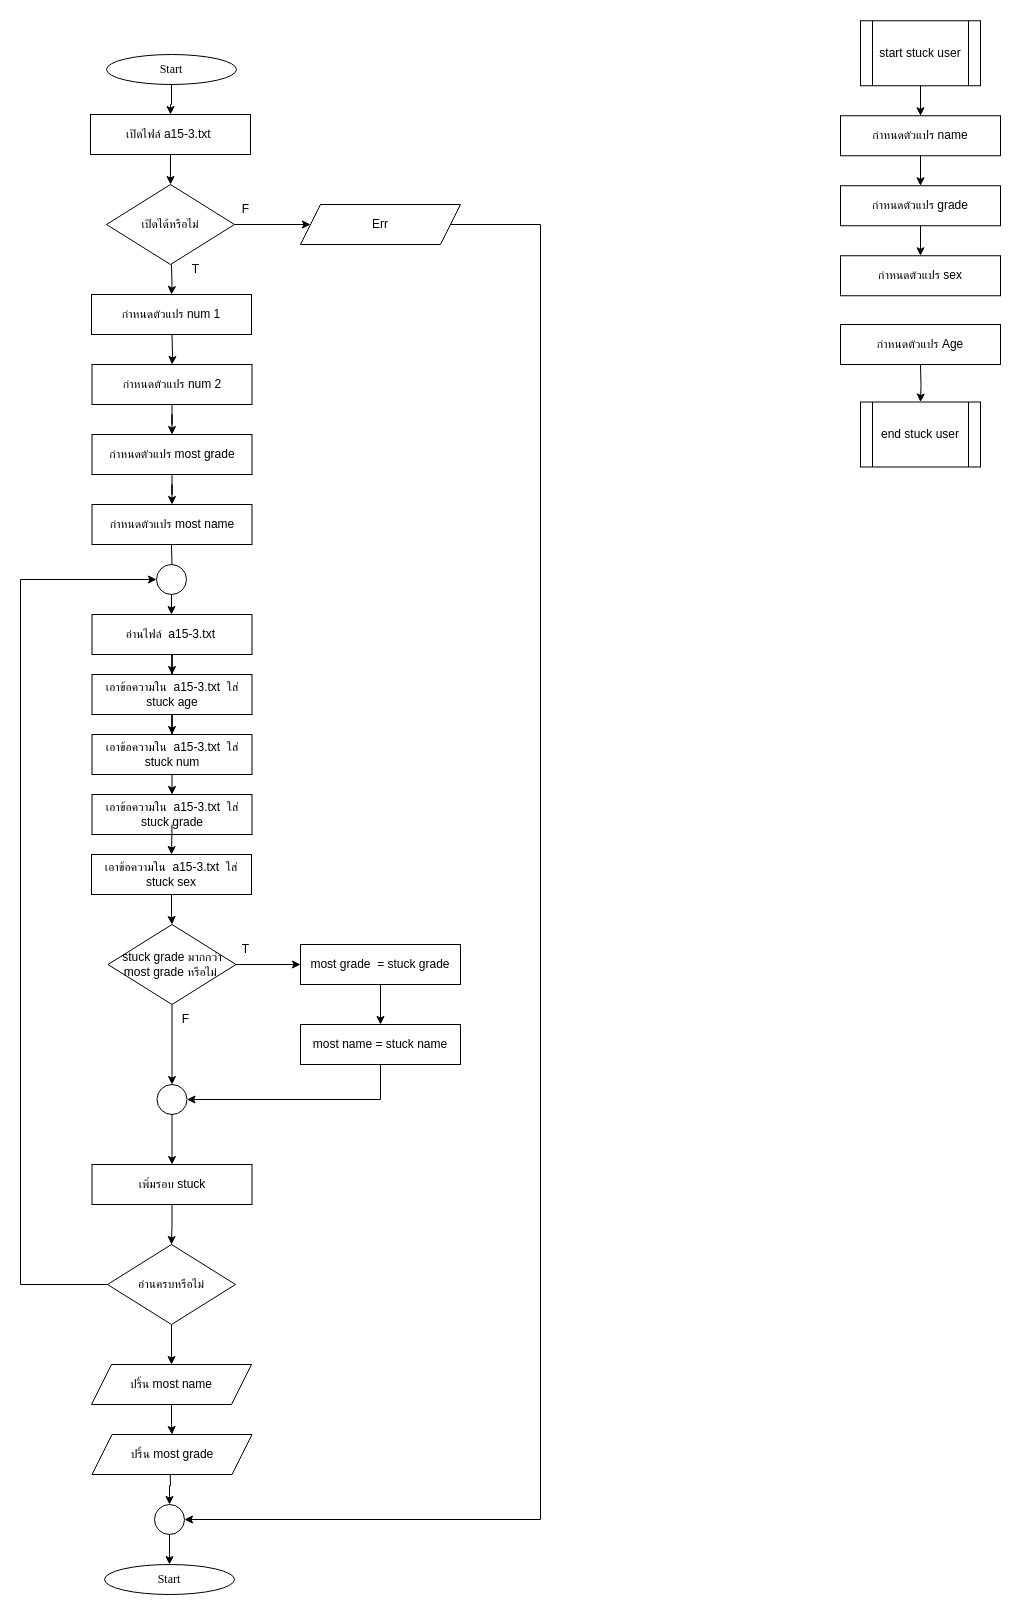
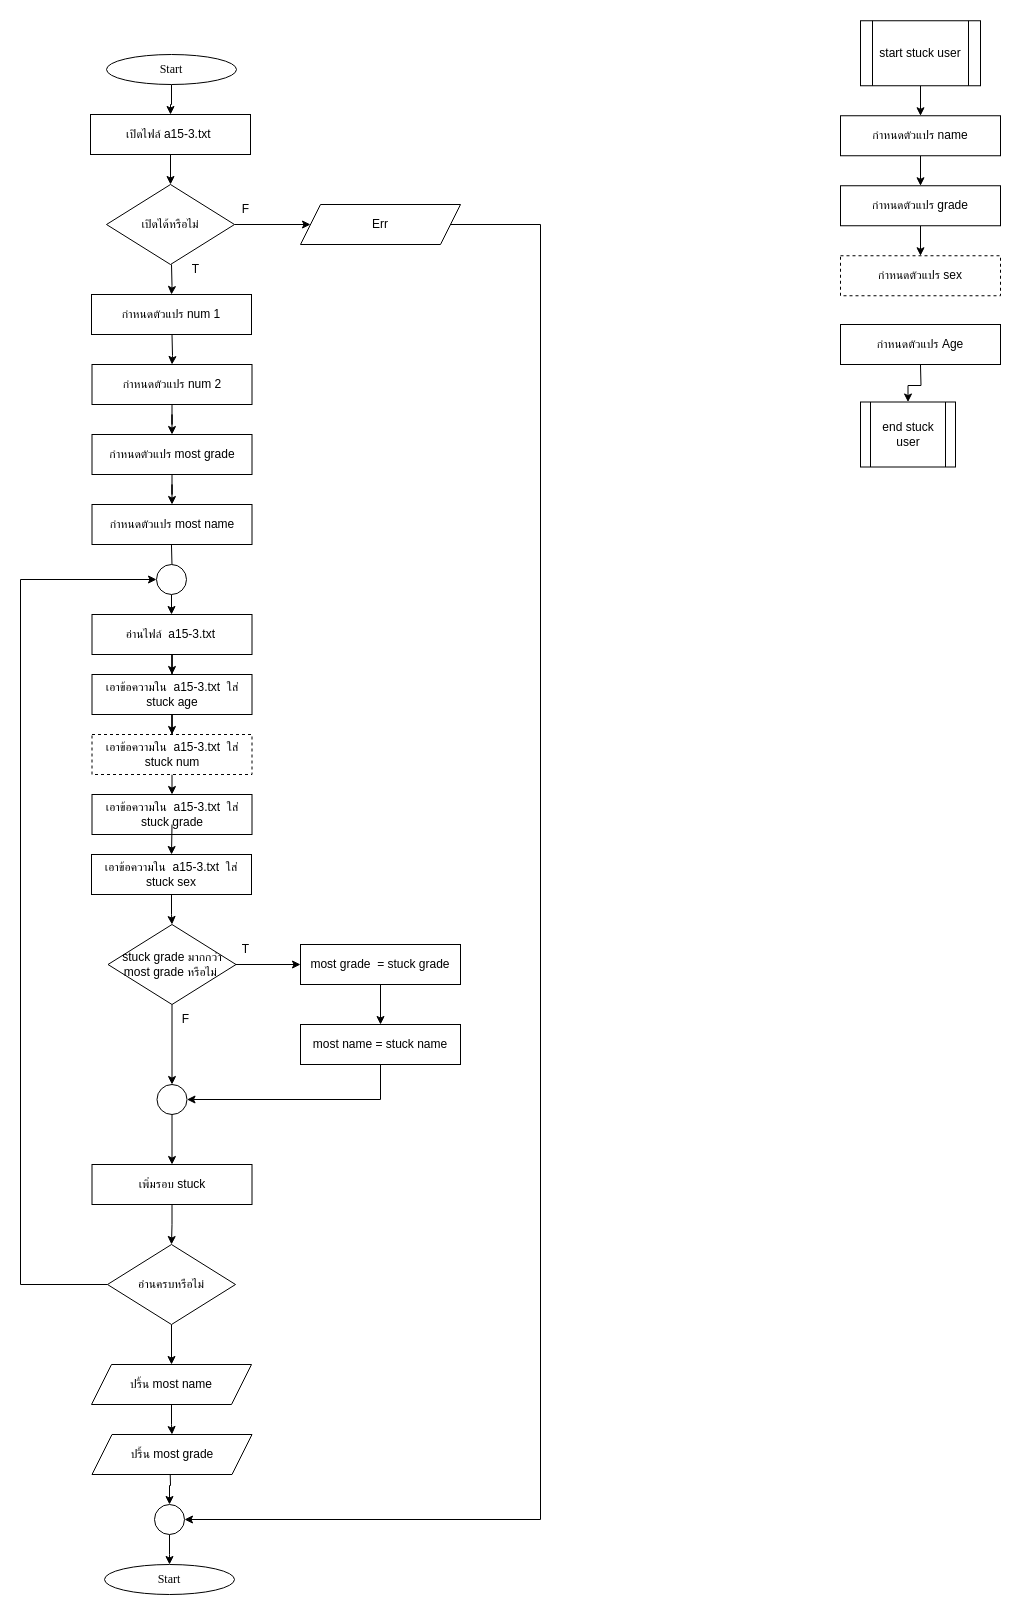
(921, 276) -> (921, 276)
(921, 435) -> (908, 435)
(172, 755) -> (172, 755)
